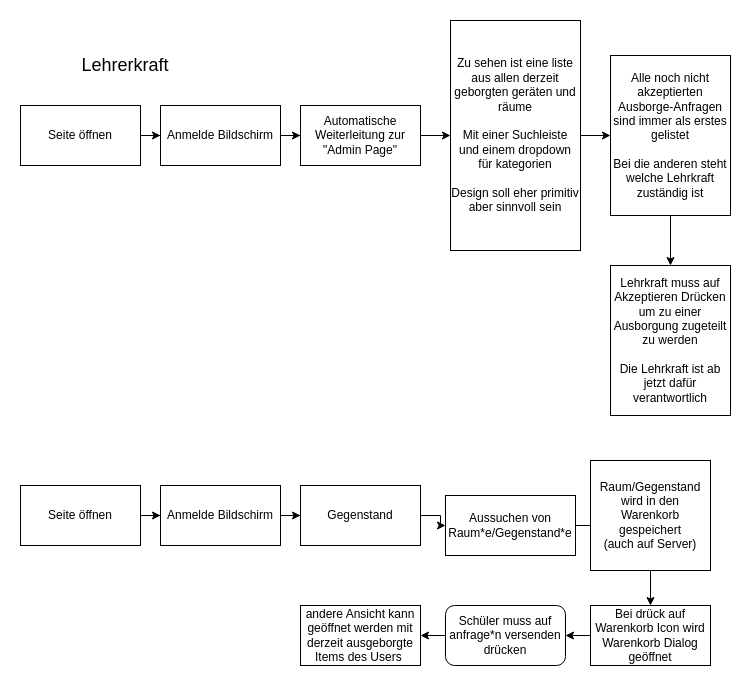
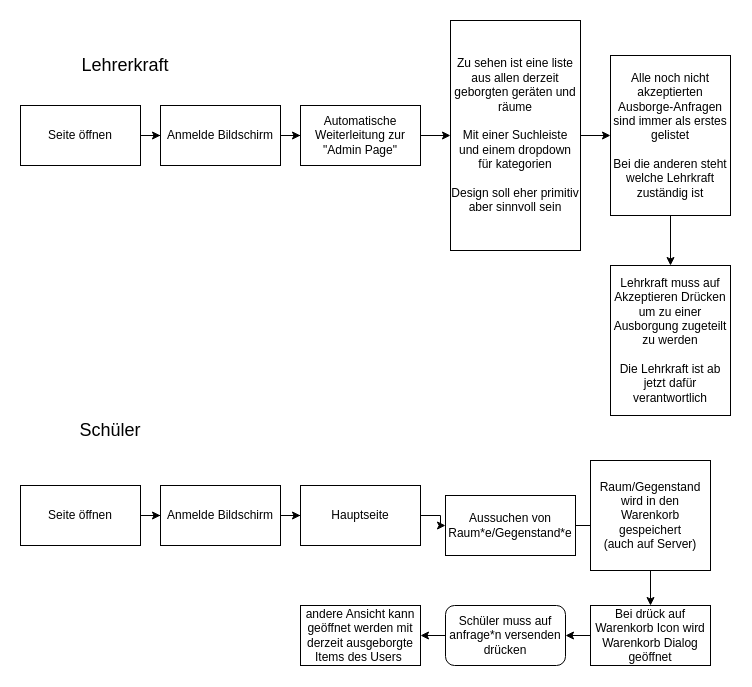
none -> (111, 431)
(361, 516) -> (361, 516)
